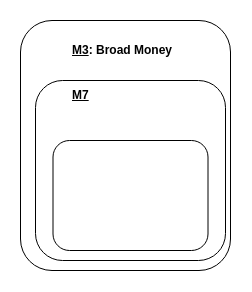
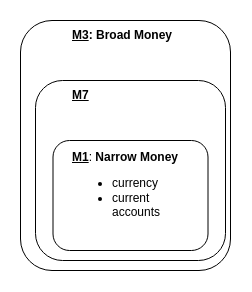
(126, 51) -> (126, 36)
none -> (136, 191)
